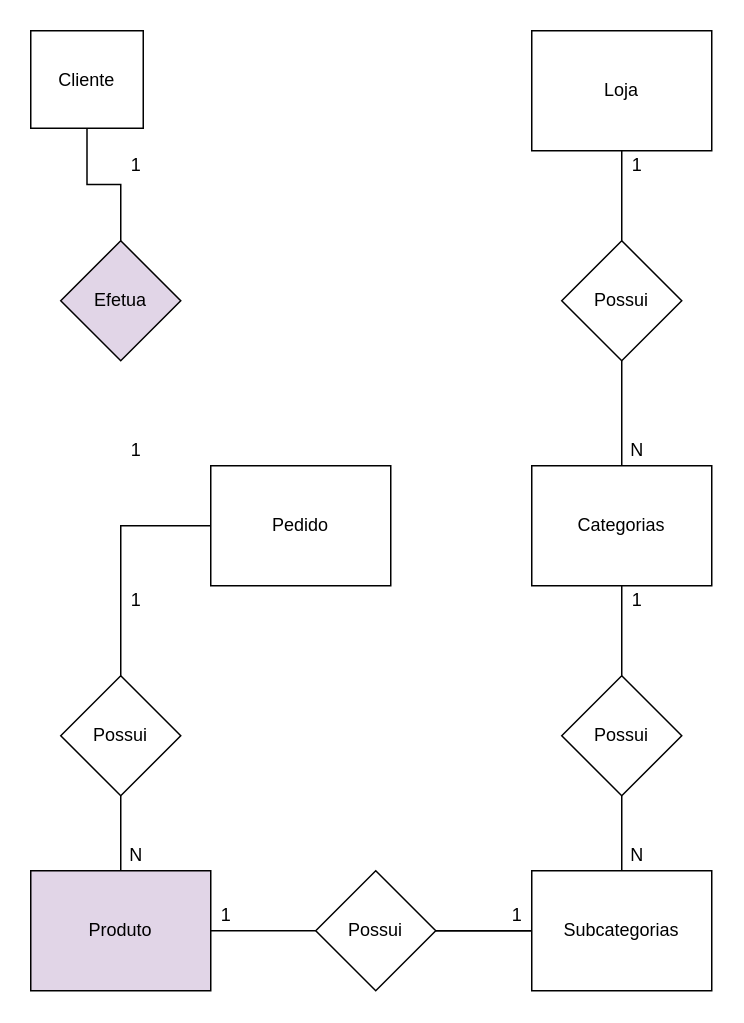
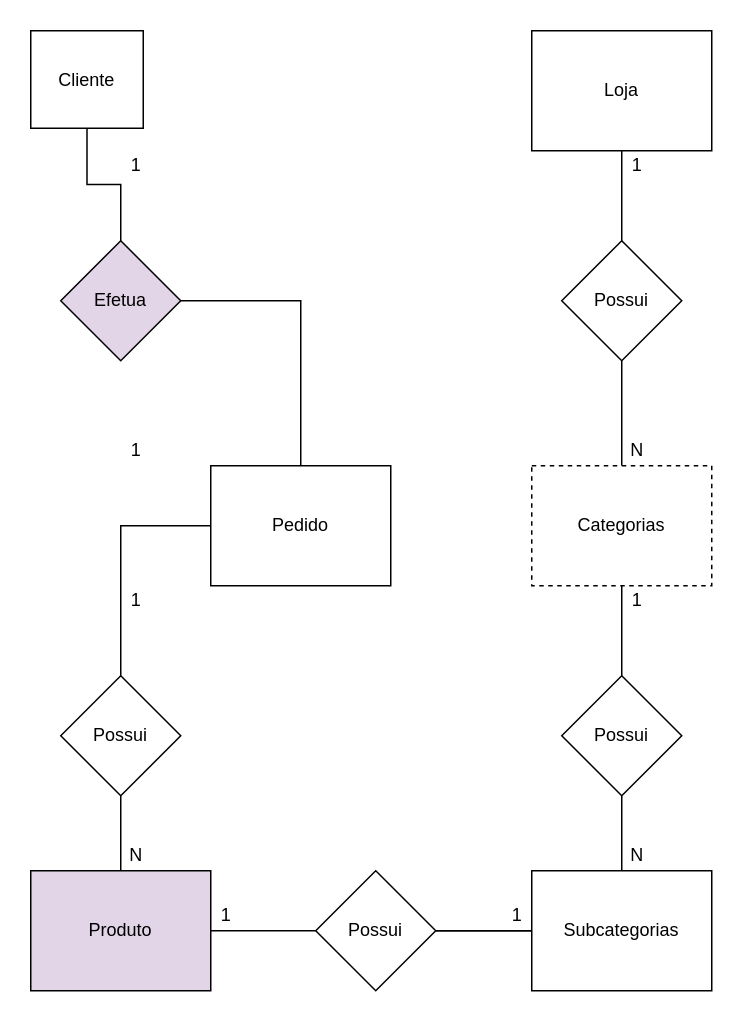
none -> (301, 323)
(622, 526) -> (622, 526)
